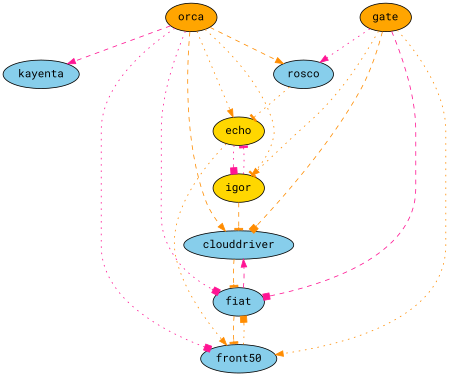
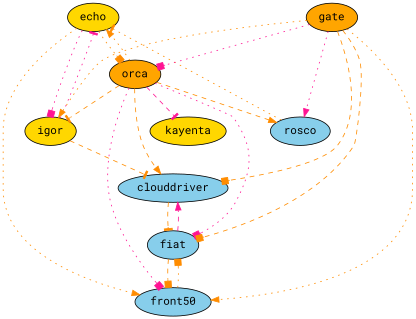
(123, 43) -> (160, 101)
none -> (107, 44)
none -> (237, 45)
(41, 74) -> (188, 131)
(261, 95) -> (95, 101)
(413, 205) -> (335, 168)
(233, 328) -> (168, 269)
